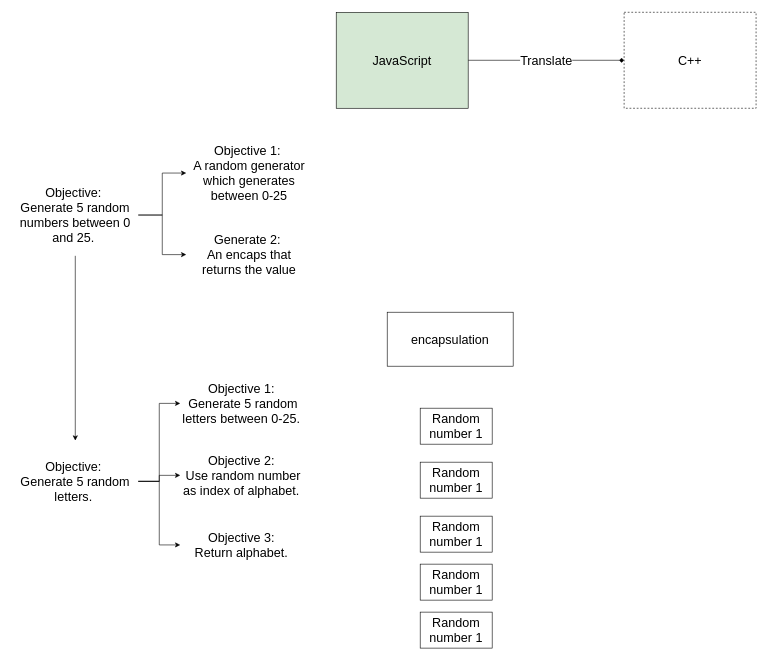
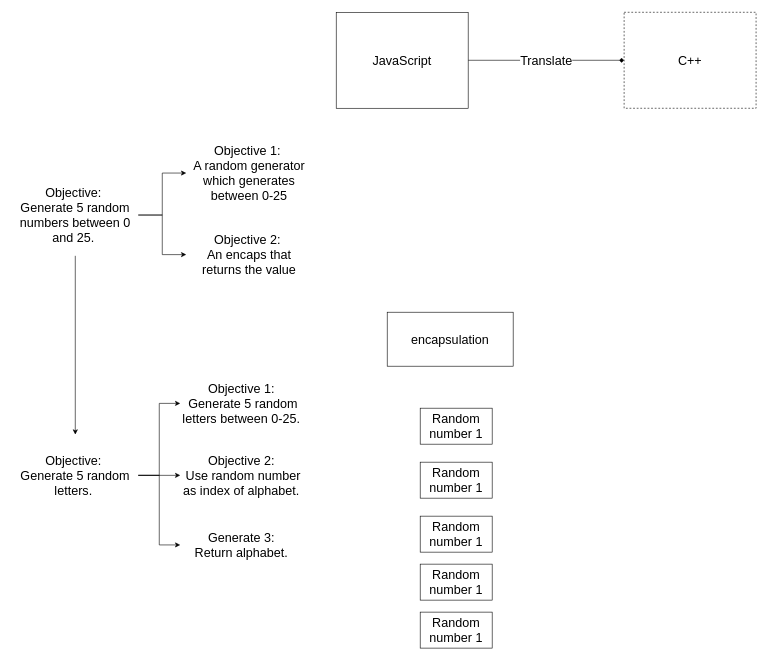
(402, 60) -> (402, 60)
(249, 255) -> (249, 255)
(75, 482) -> (75, 476)
(243, 545) -> (243, 545)
